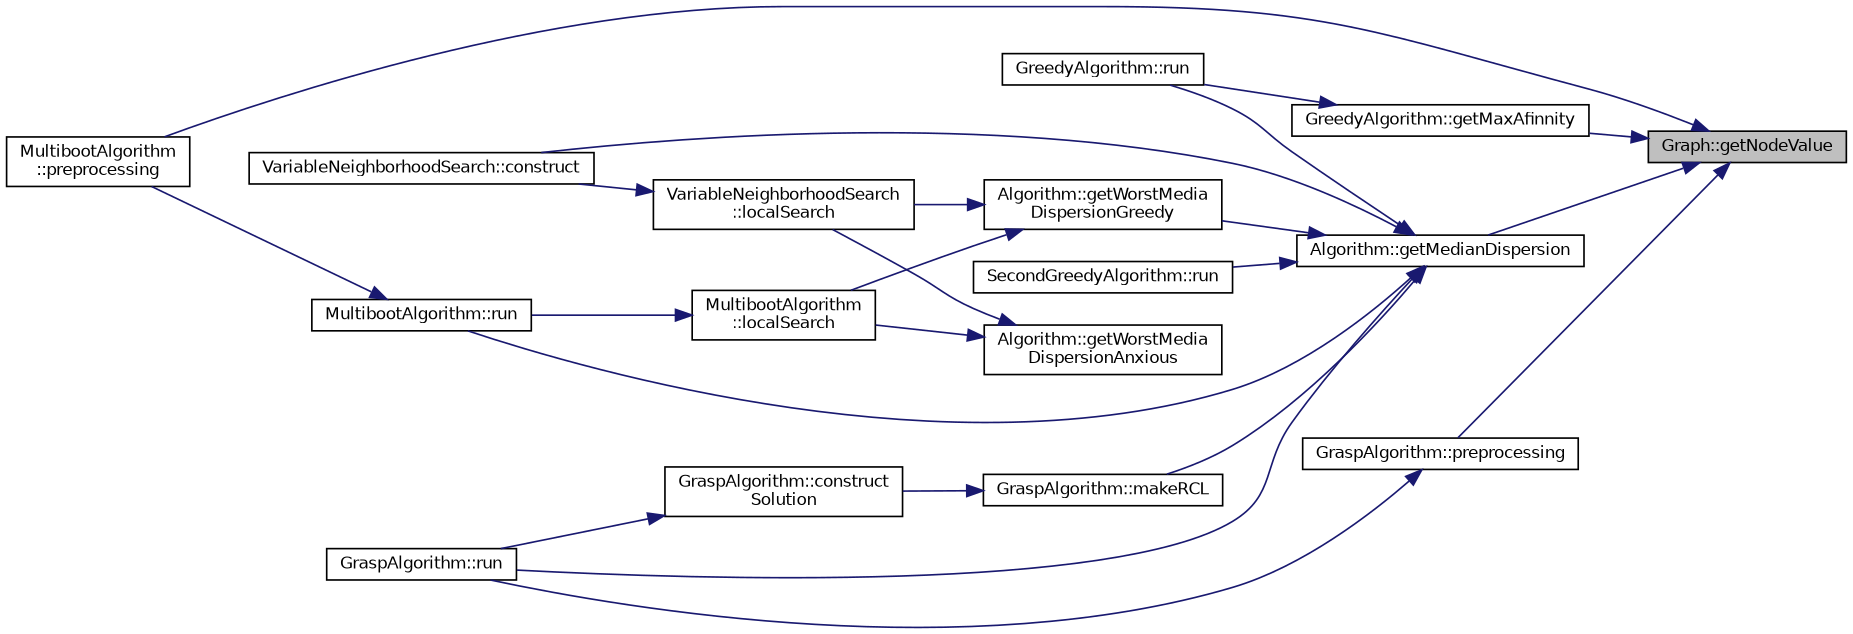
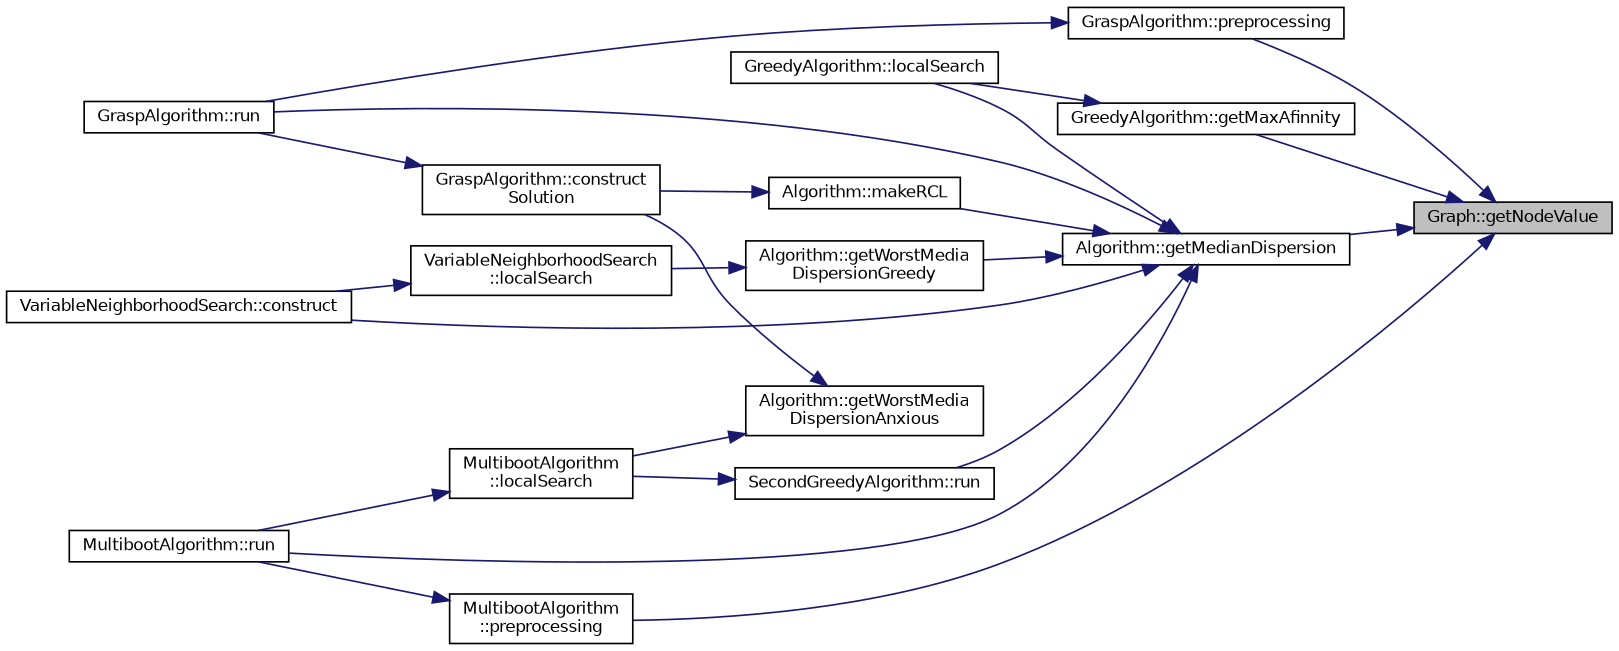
(1103, 69) -> (865, 68)
(261, 239) -> (346, 580)
(928, 262) -> (676, 478)
(920, 277) -> (725, 298)
(1103, 490) -> (865, 193)
